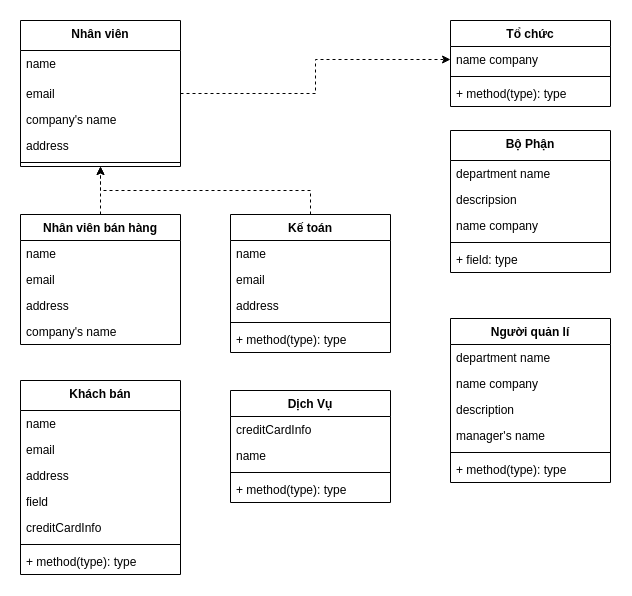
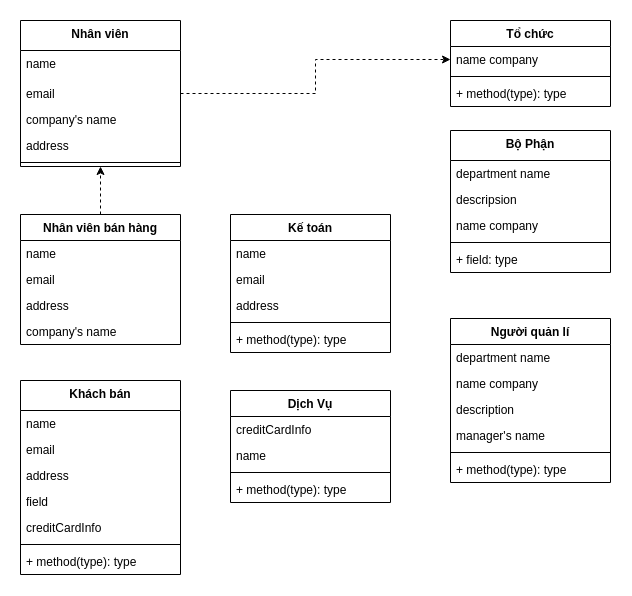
(219, 191) -> none
